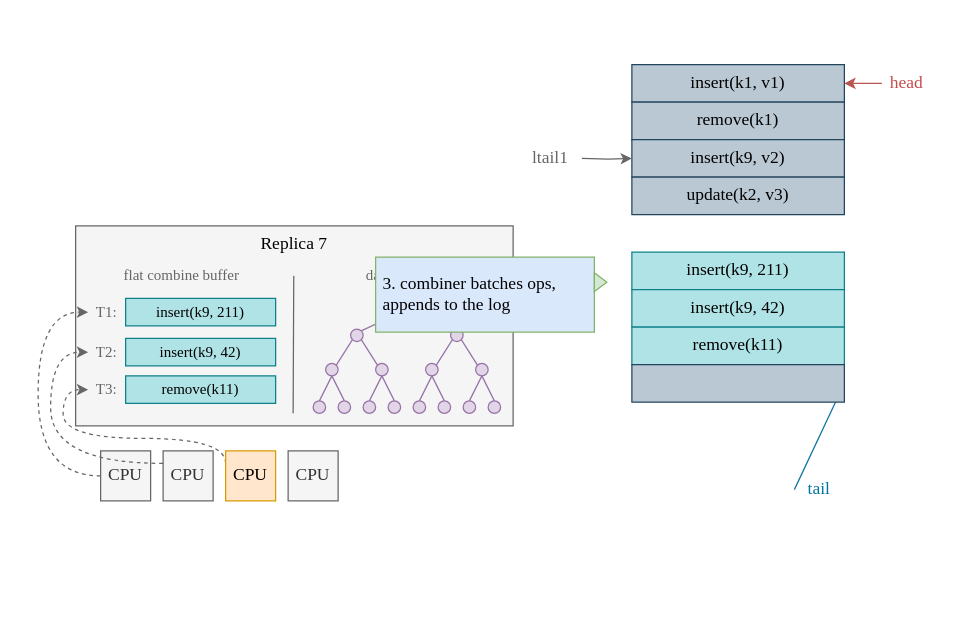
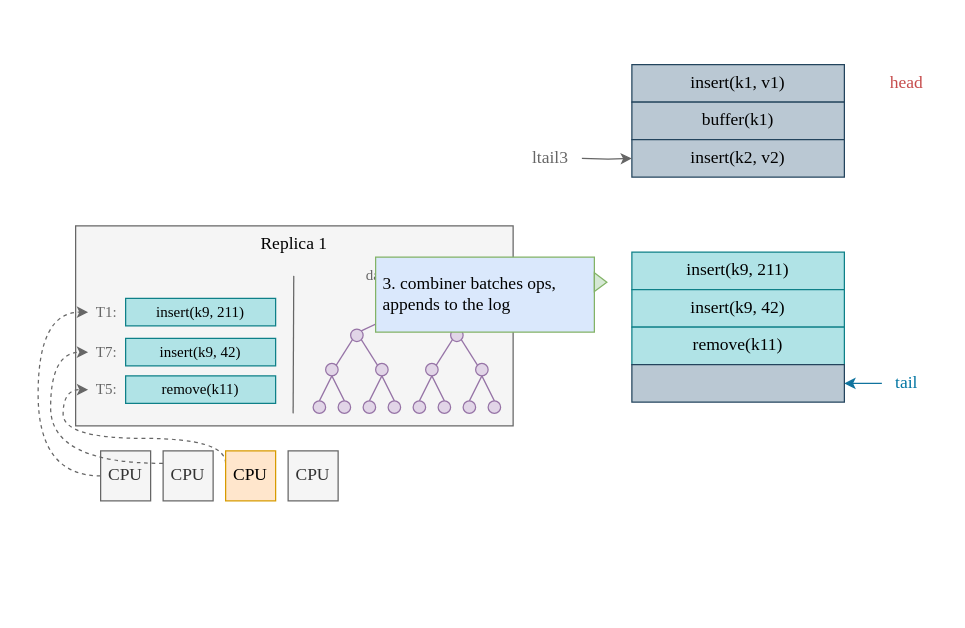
(868, 83) -> none
(738, 121) -> (738, 121)
(551, 158) -> (551, 158)
(738, 158) -> (738, 158)
(738, 196) -> none
(294, 244) -> (294, 244)
(182, 276) -> none
(107, 352) -> (107, 352)
(107, 389) -> (107, 389)
(819, 489) -> (907, 383)
